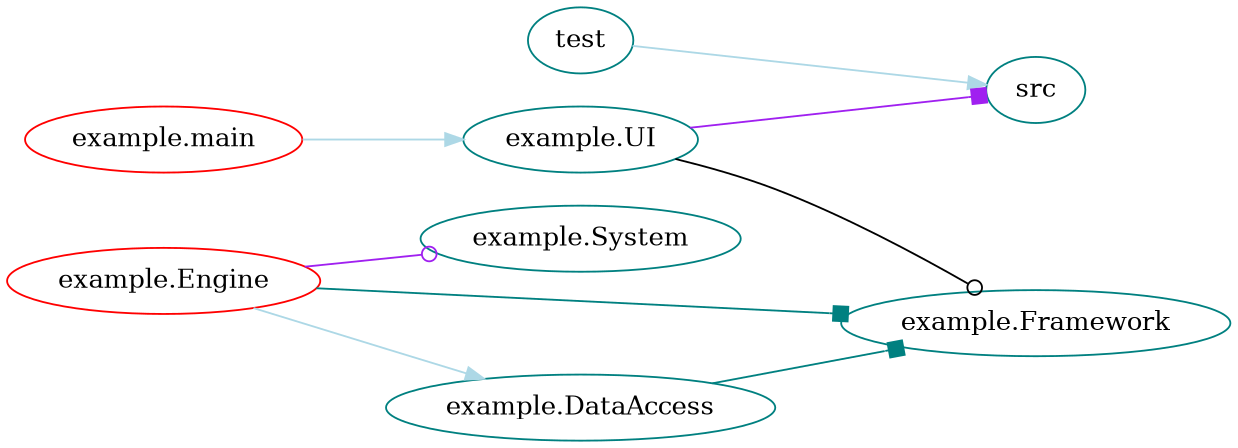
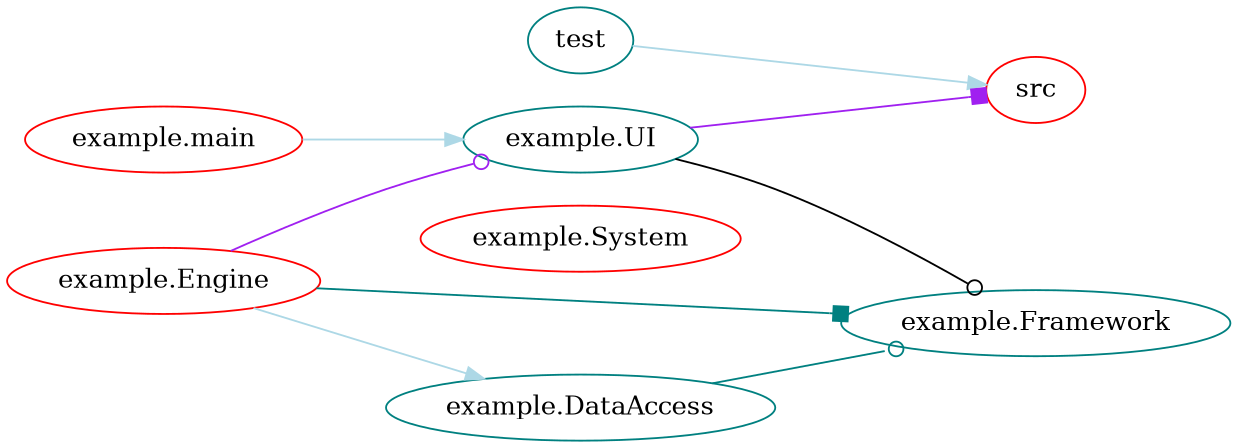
(1036, 90) -> (1036, 90)
(581, 239) -> (581, 239)
(363, 261) -> (350, 202)
(799, 367) -> (799, 367)
